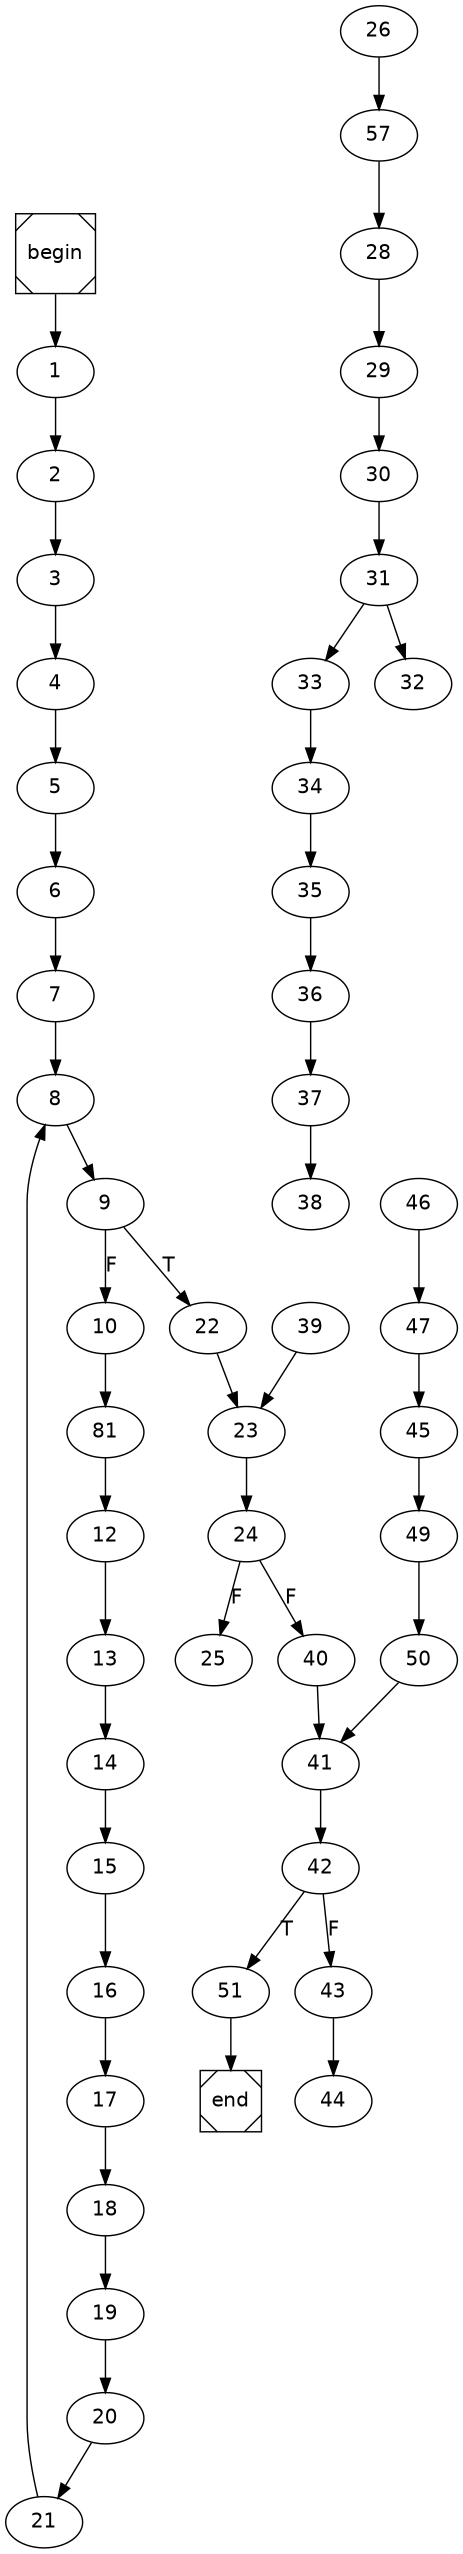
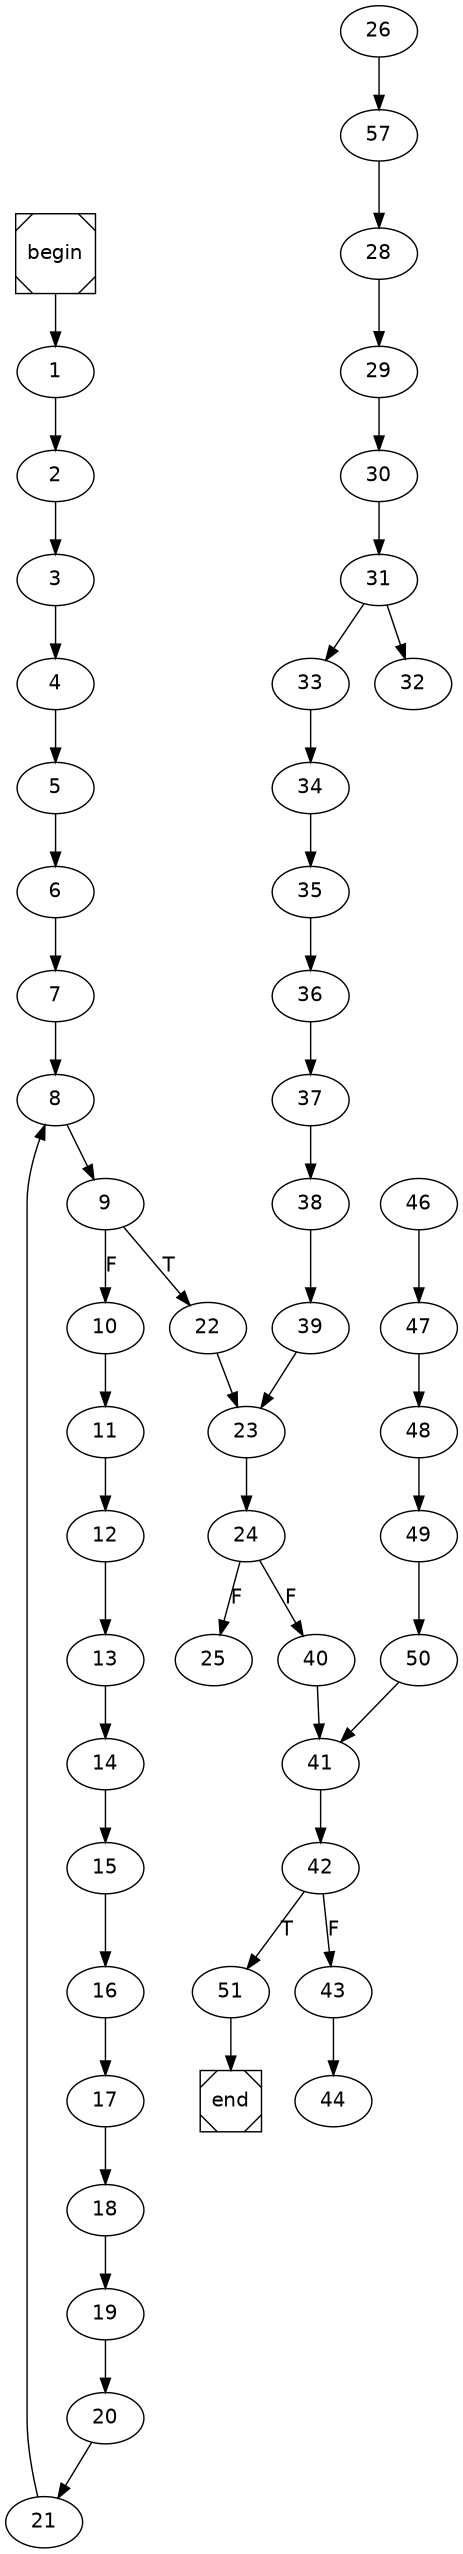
none -> (311, 1259)
(105, 1432) -> (105, 1432)
(419, 1432) -> (419, 1432)
